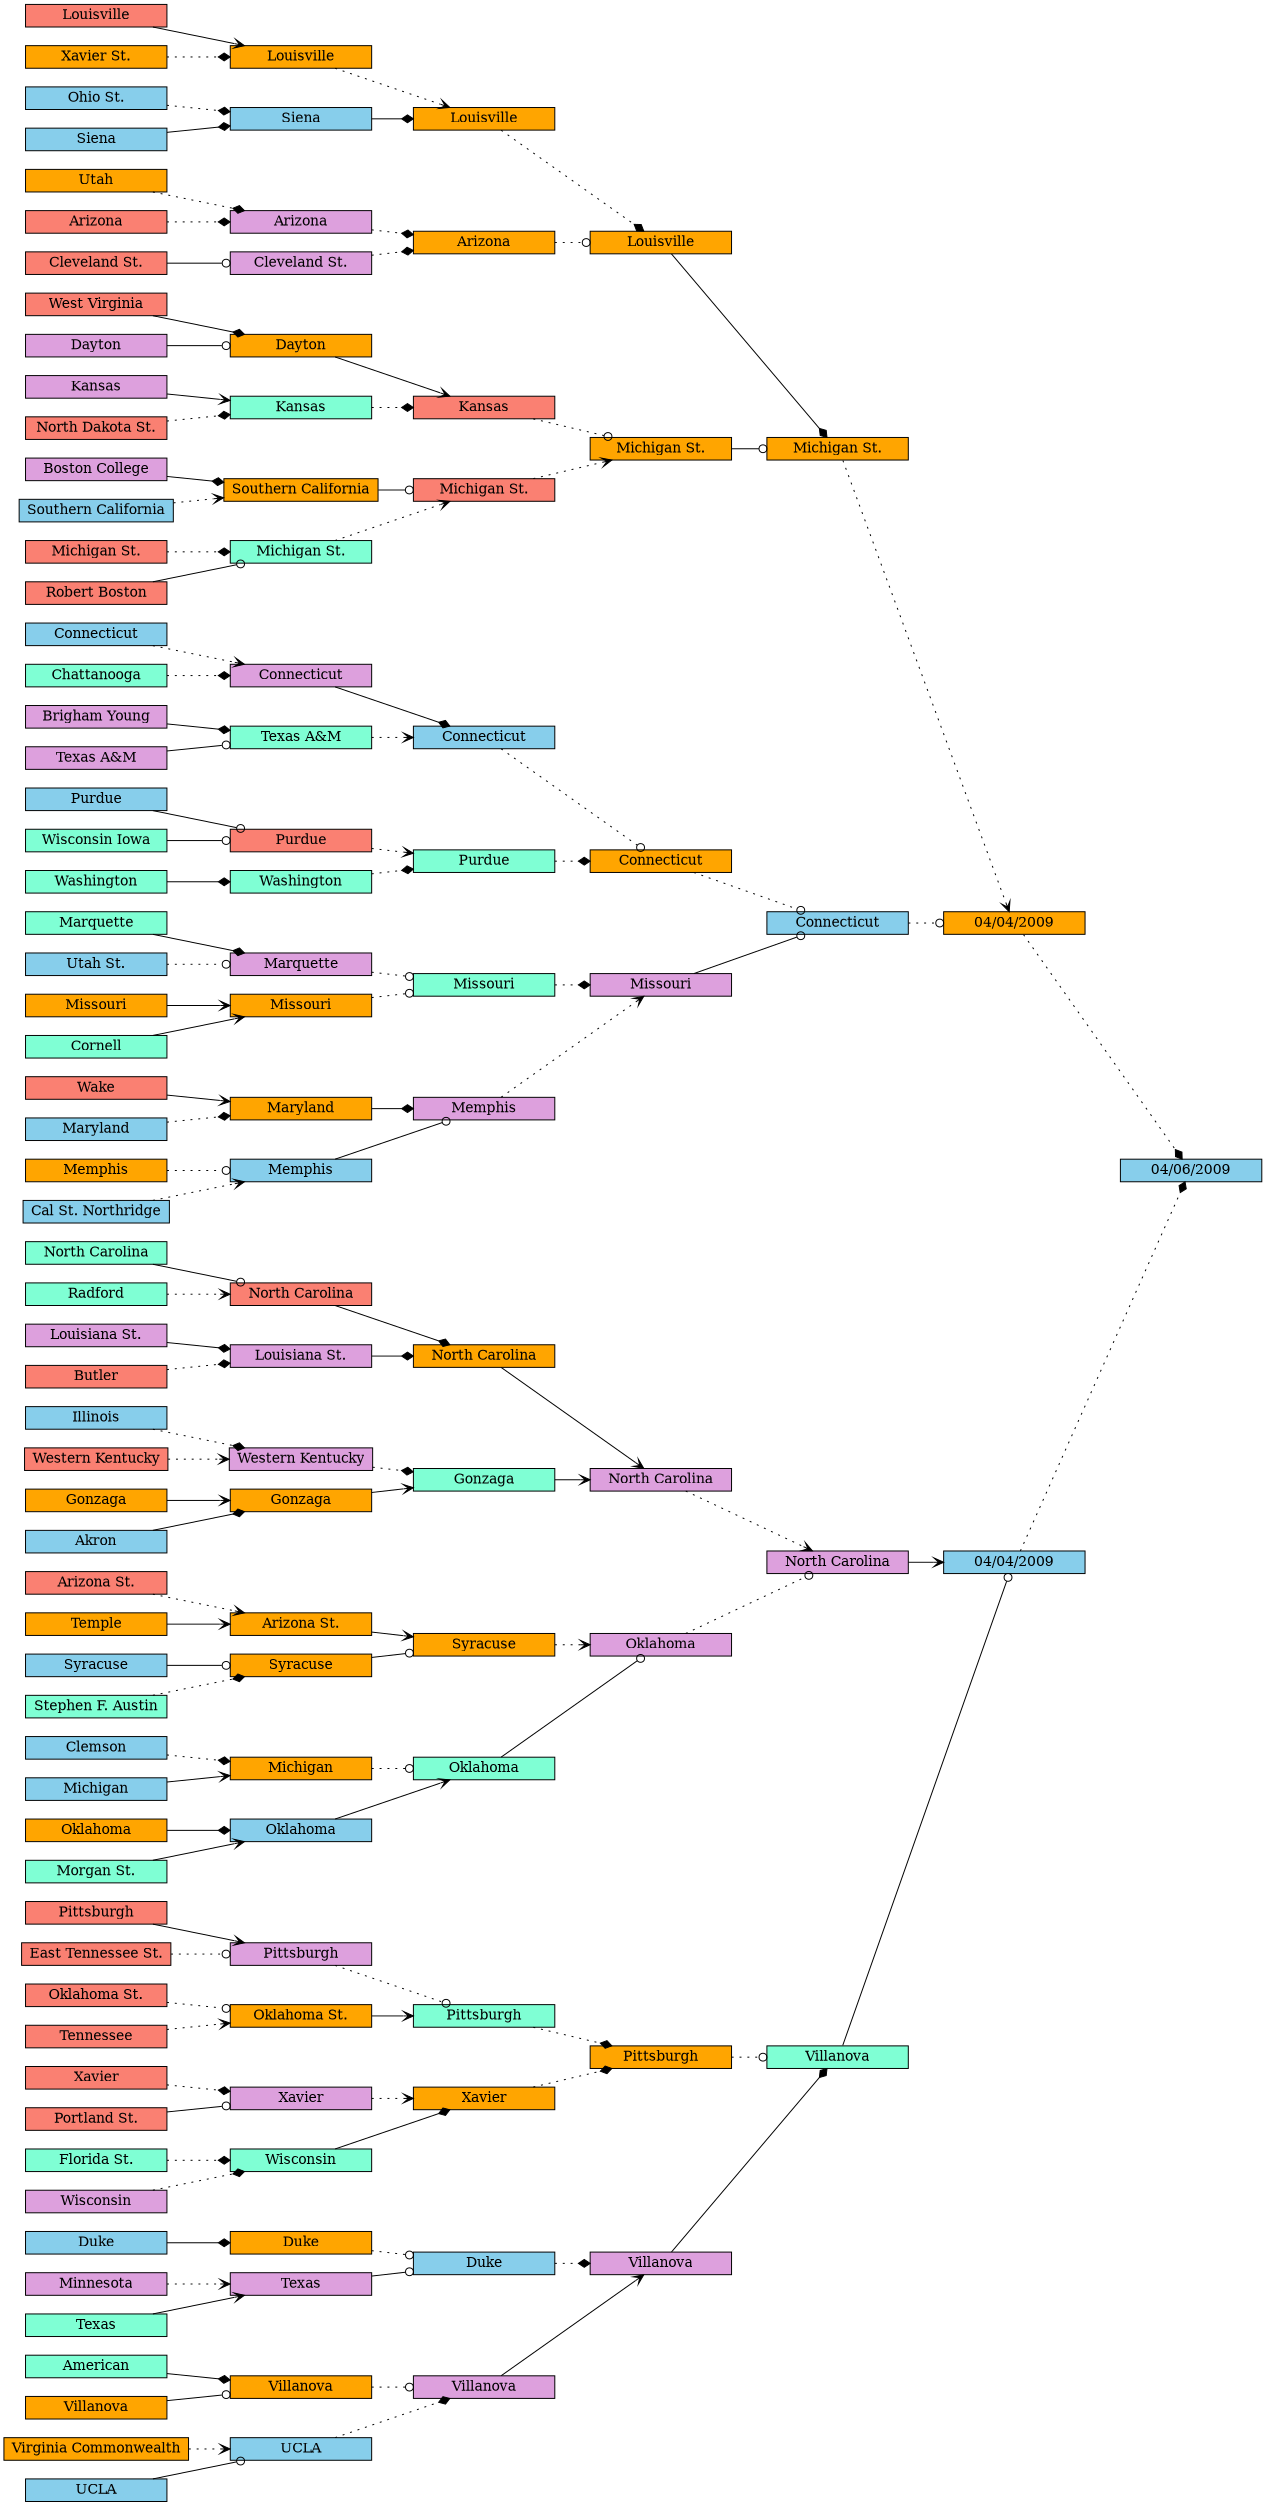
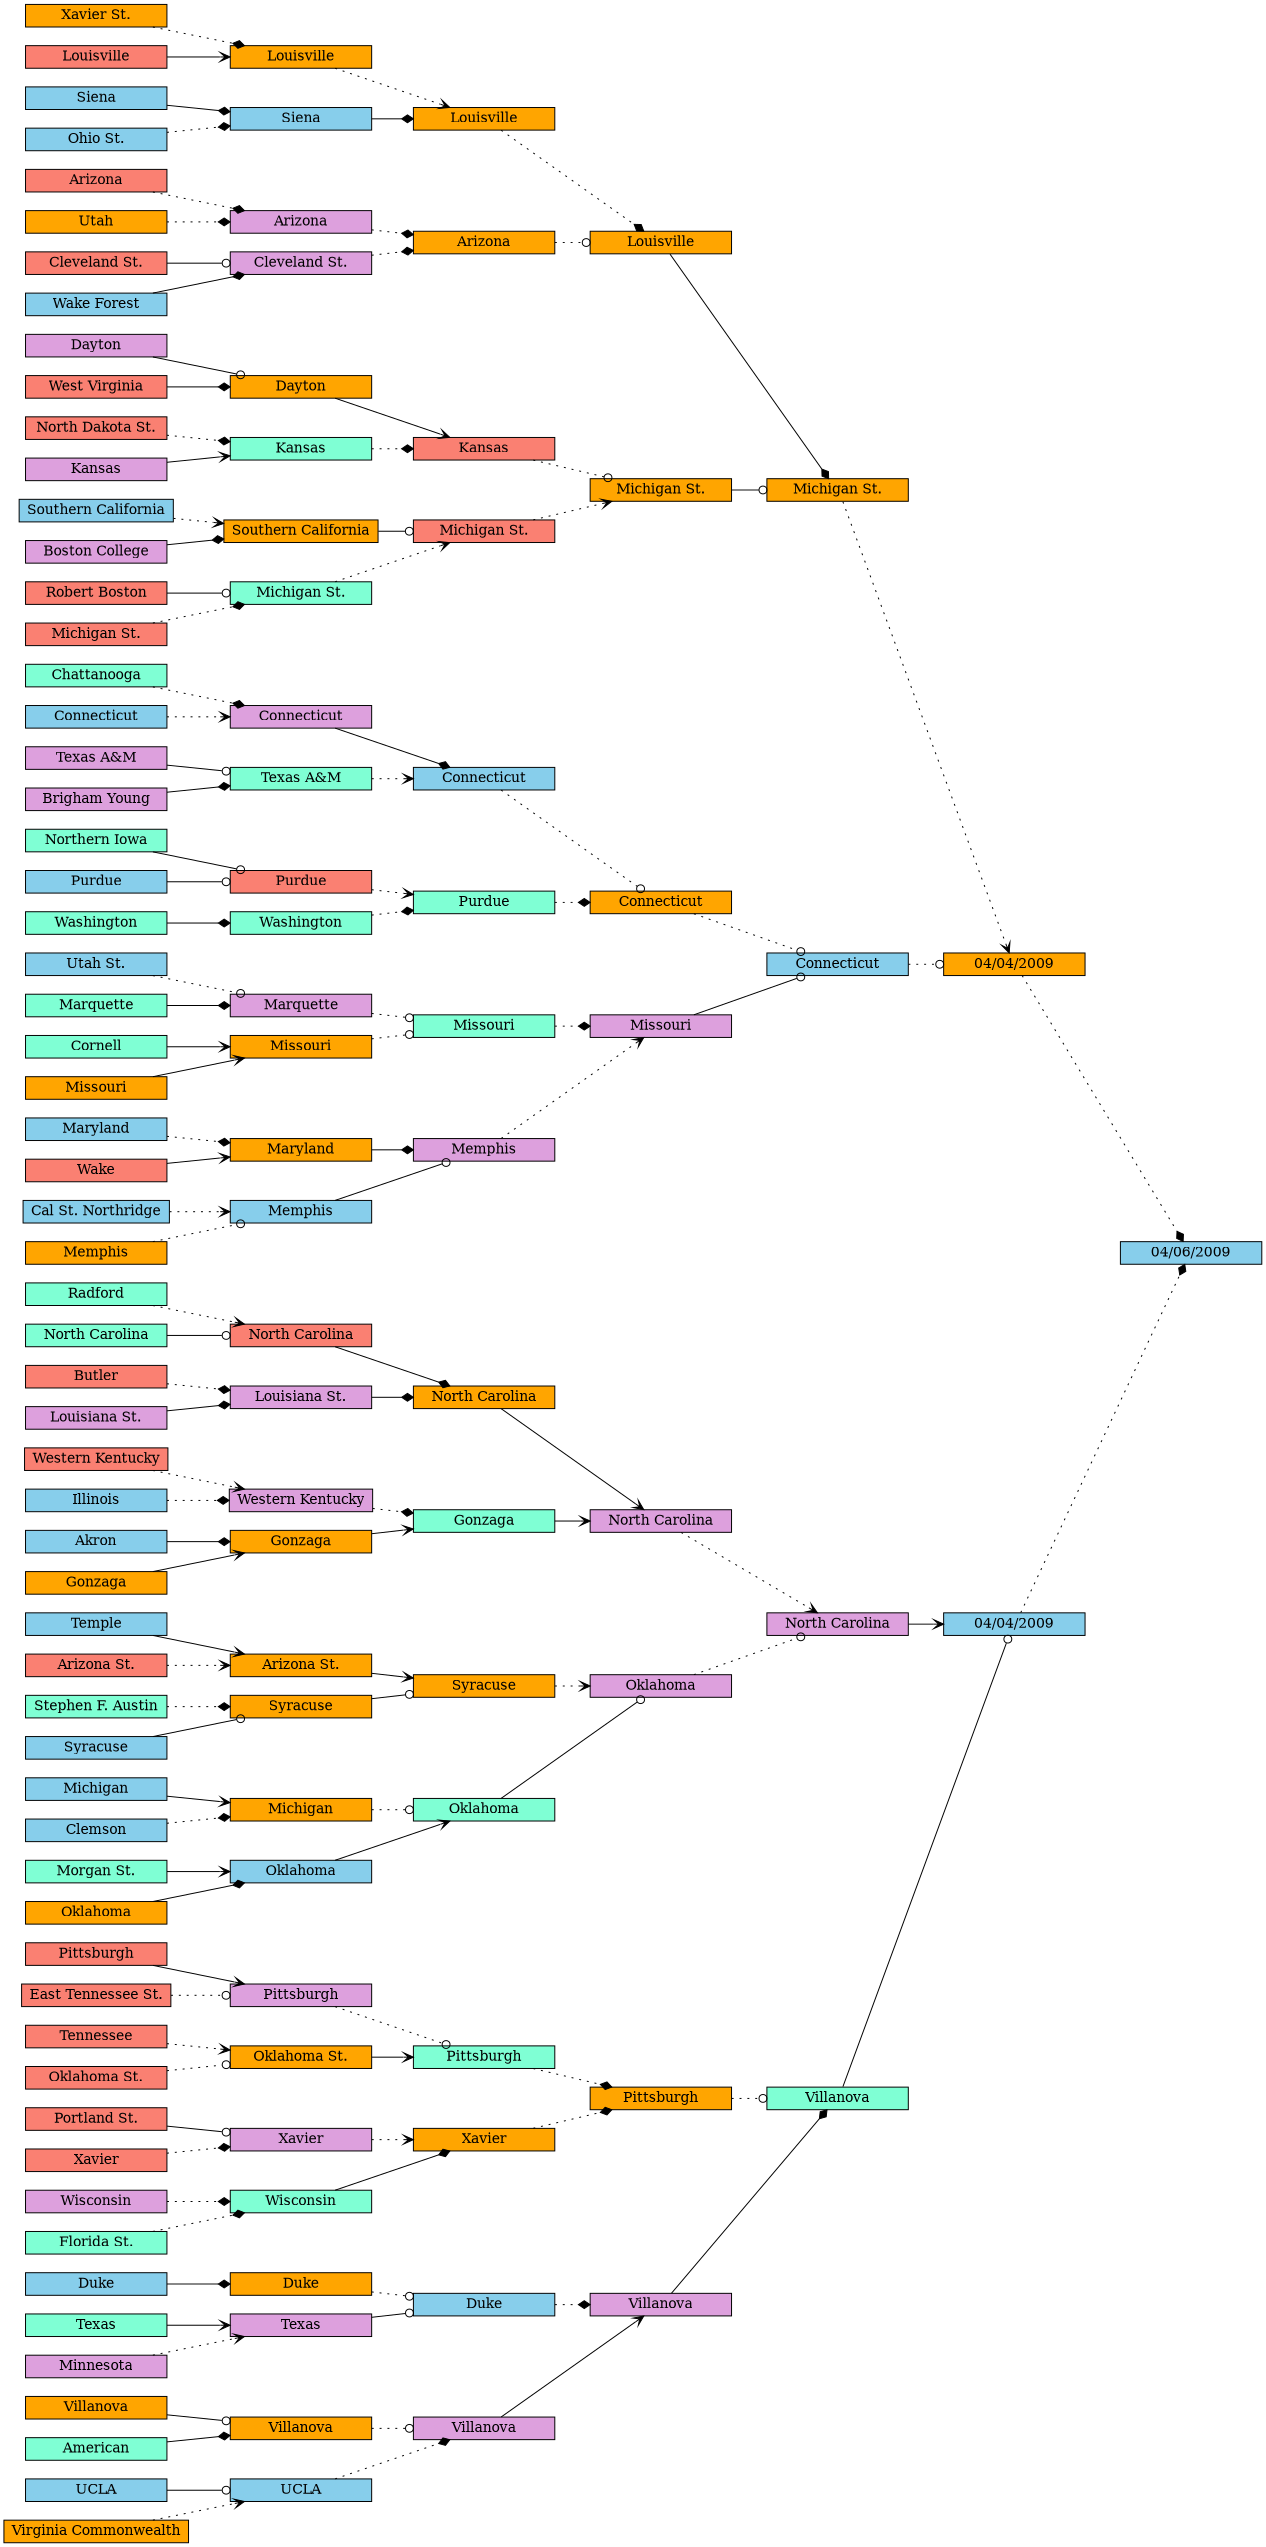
none -> (96, 304)
(96, 841) -> (96, 841)
(96, 1624) -> (96, 1624)
